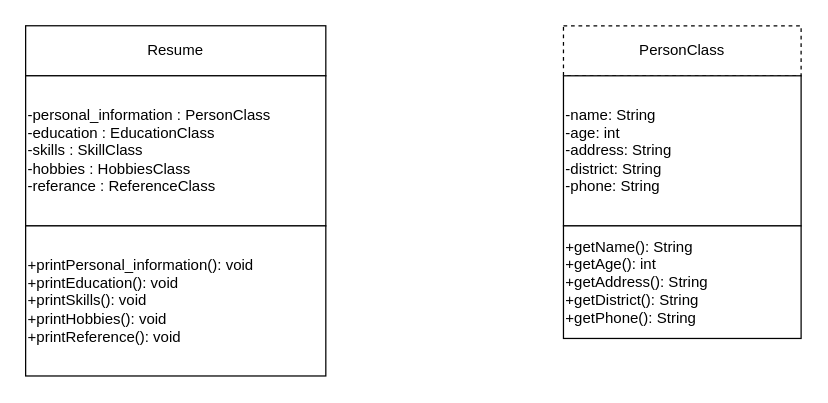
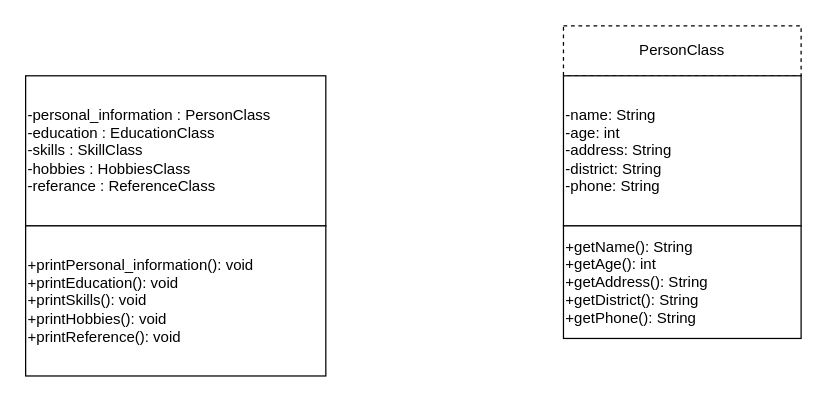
(176, 51) -> none
